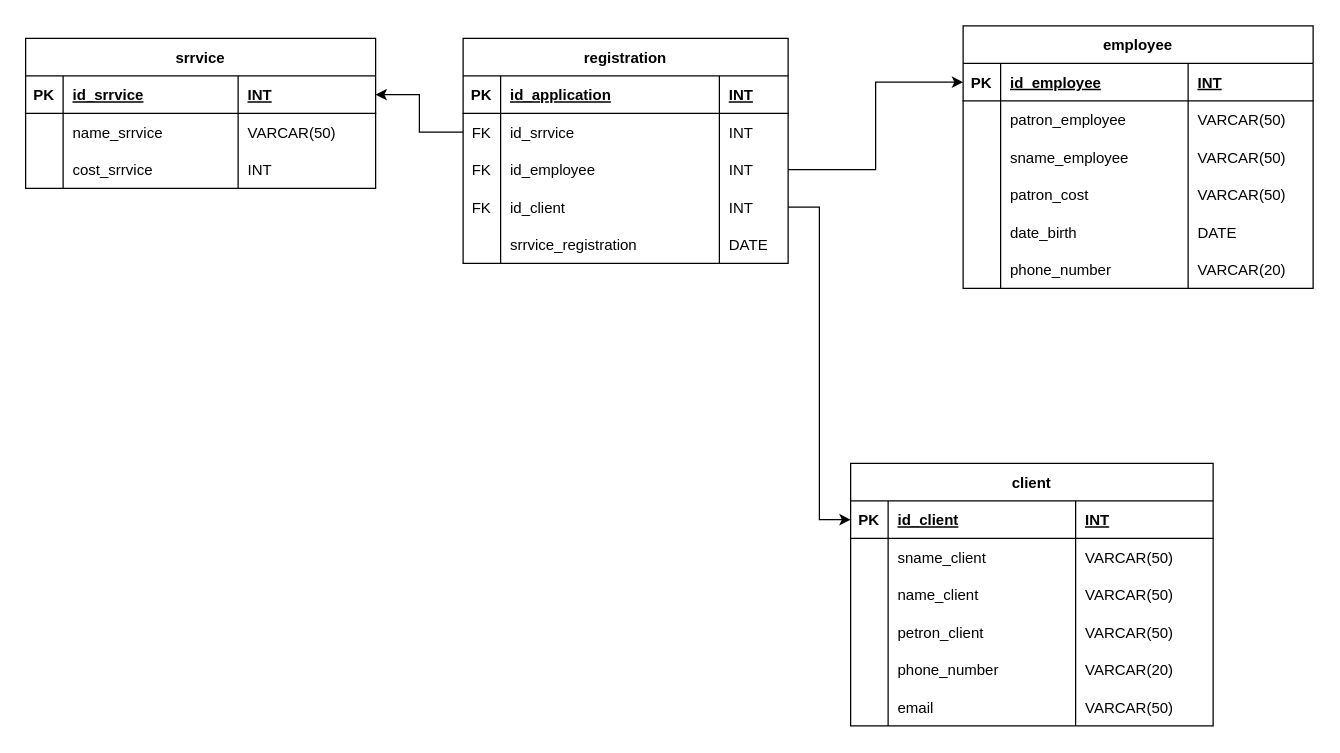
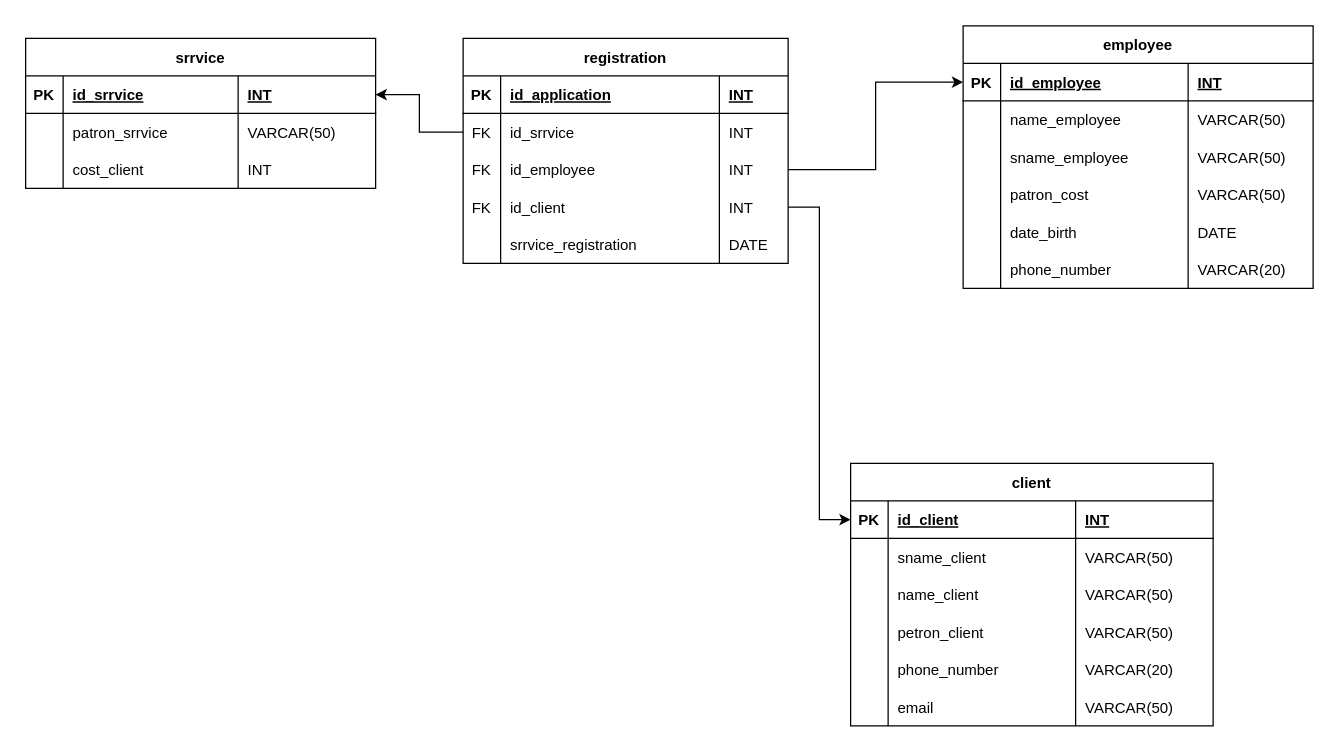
(1071, 120) -> (1063, 120)
(121, 133) -> (129, 133)
(121, 170) -> (115, 170)
